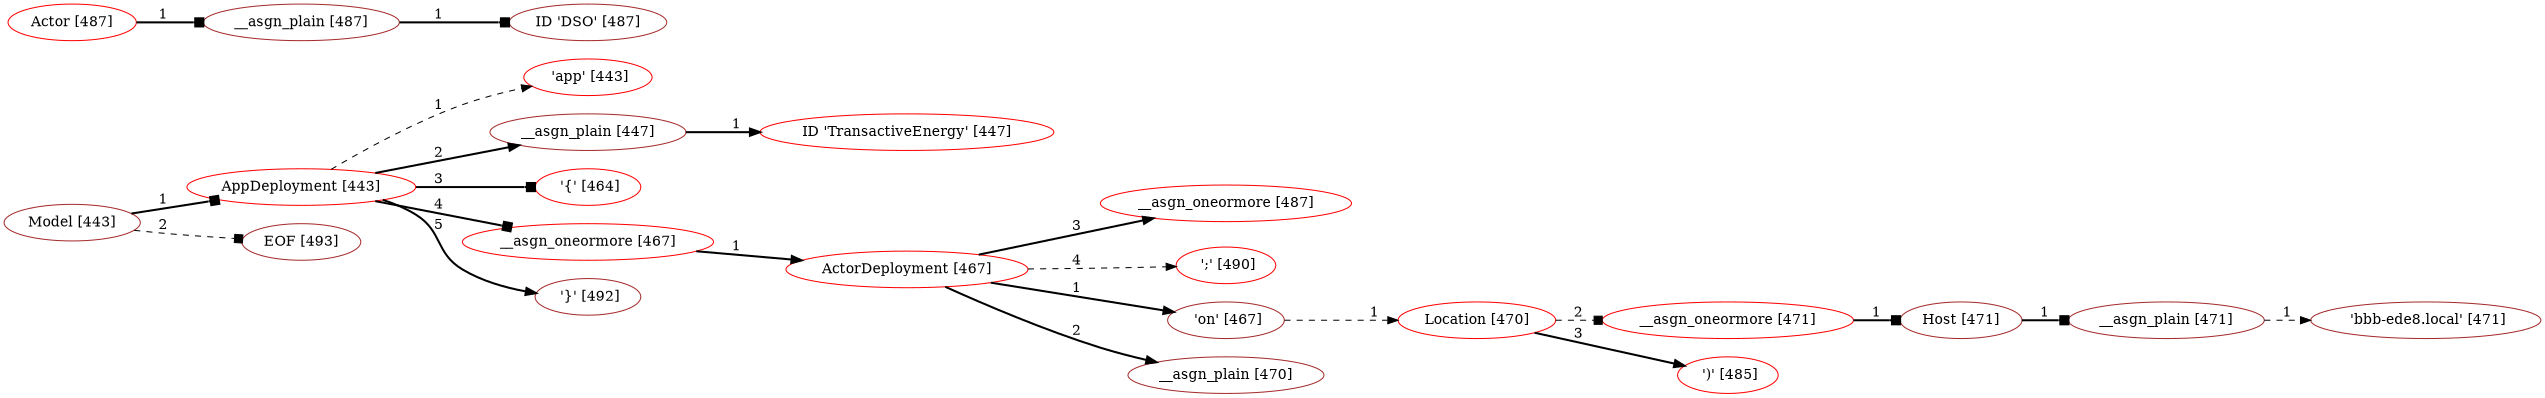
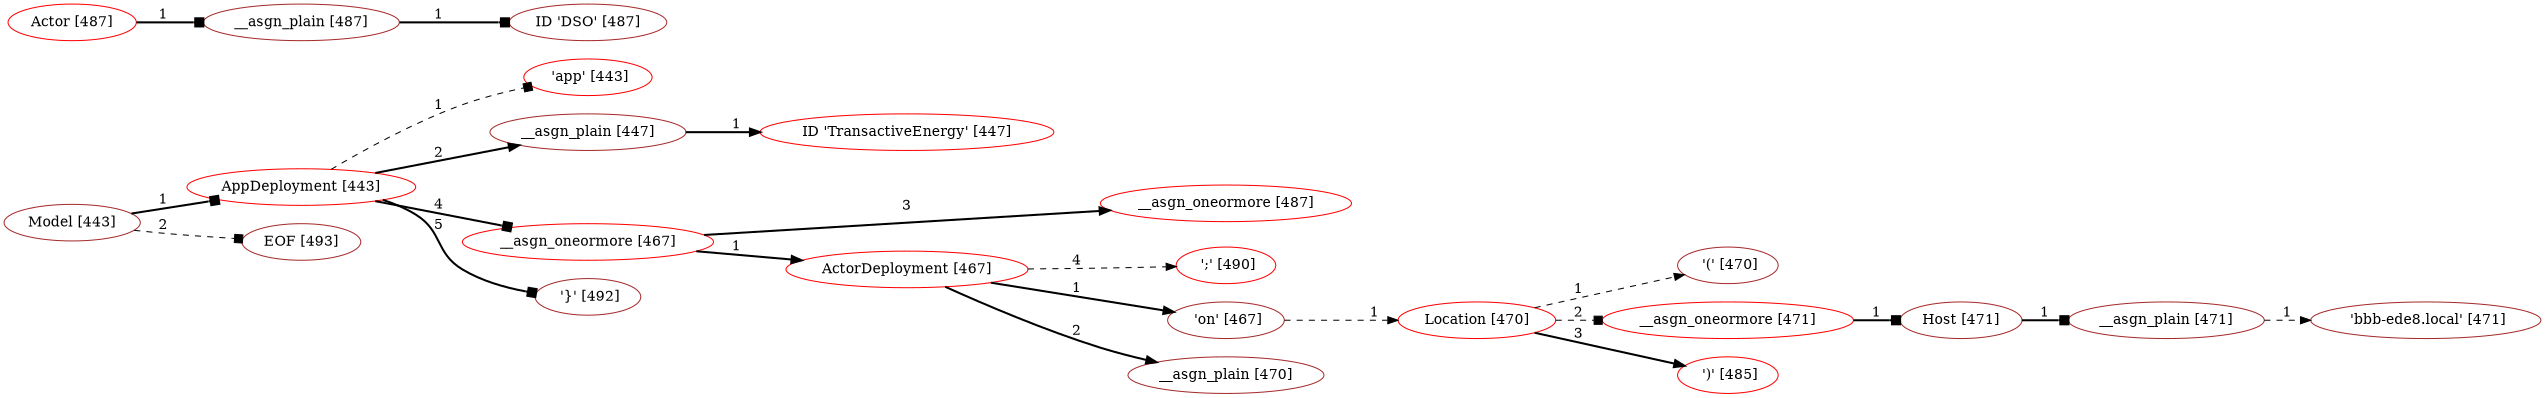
(423, 121) -> (423, 121)
(588, 187) -> none
(1061, 238) -> (902, 223)
(447, 256) -> (447, 256)
none -> (1728, 265)
